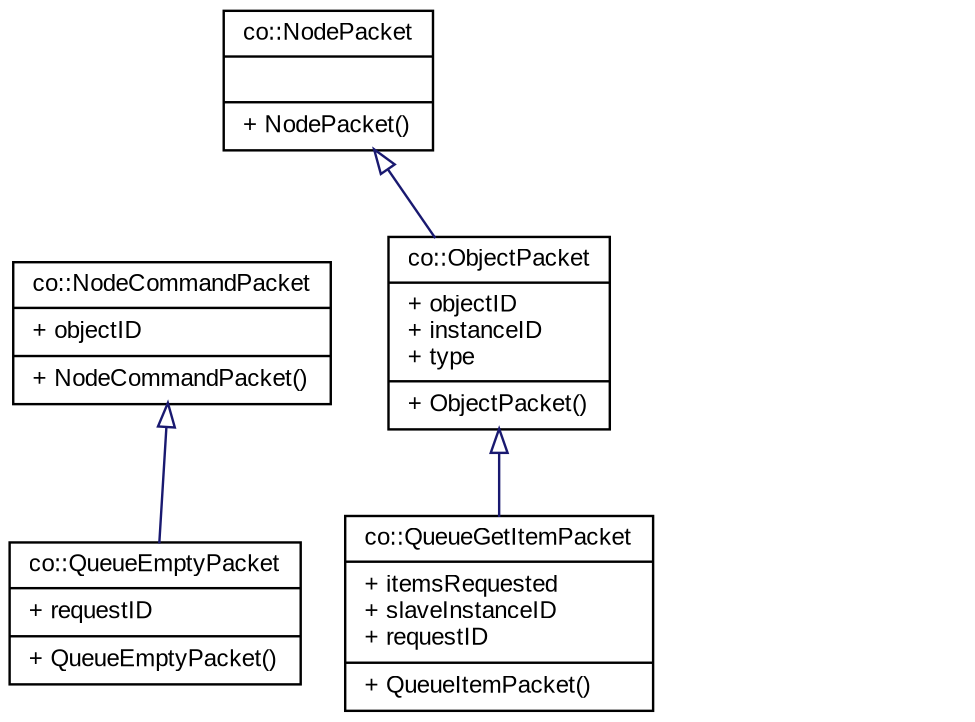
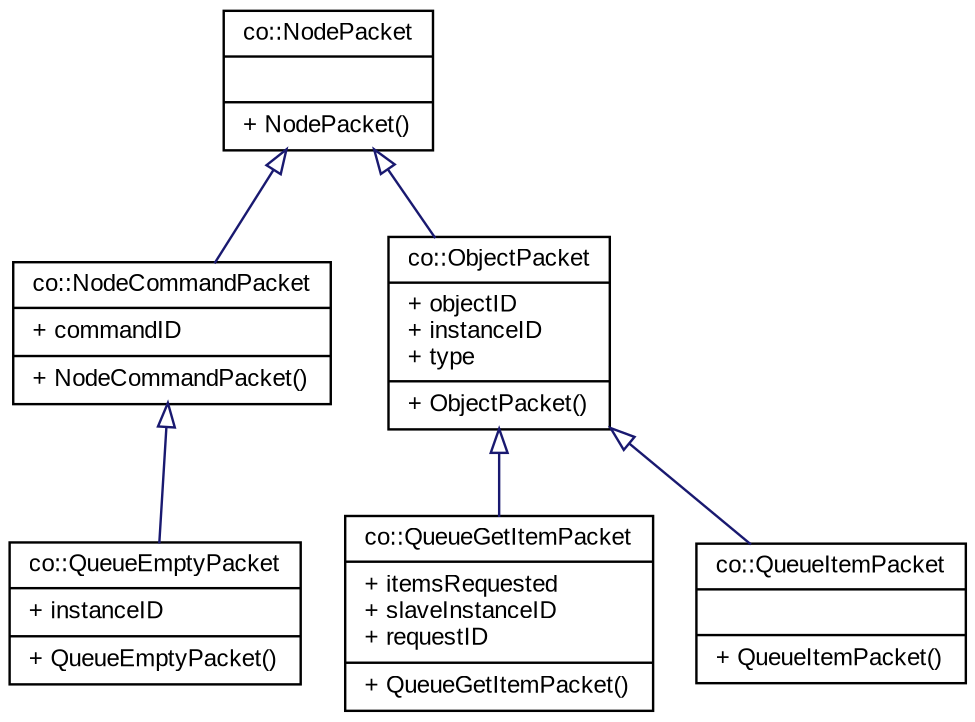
none -> (244, 217)
(88, 331) -> (108, 331)
(91, 611) -> (97, 611)
none -> (831, 613)
(478, 686) -> (497, 686)
